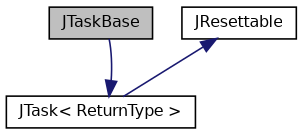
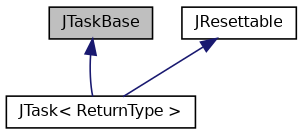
(111, 60) -> (90, 76)
